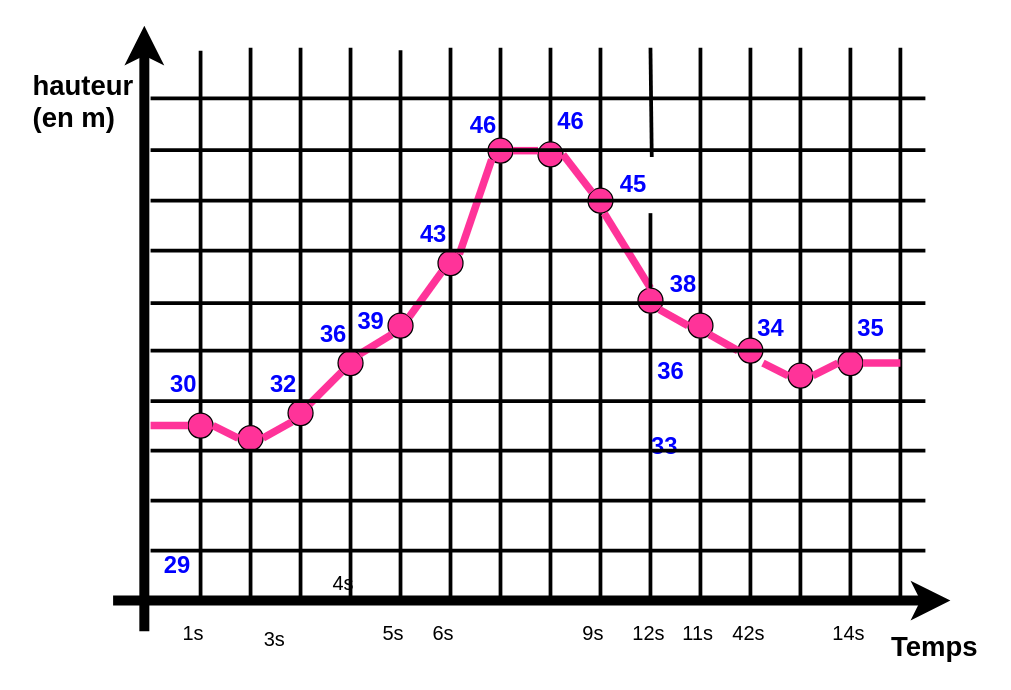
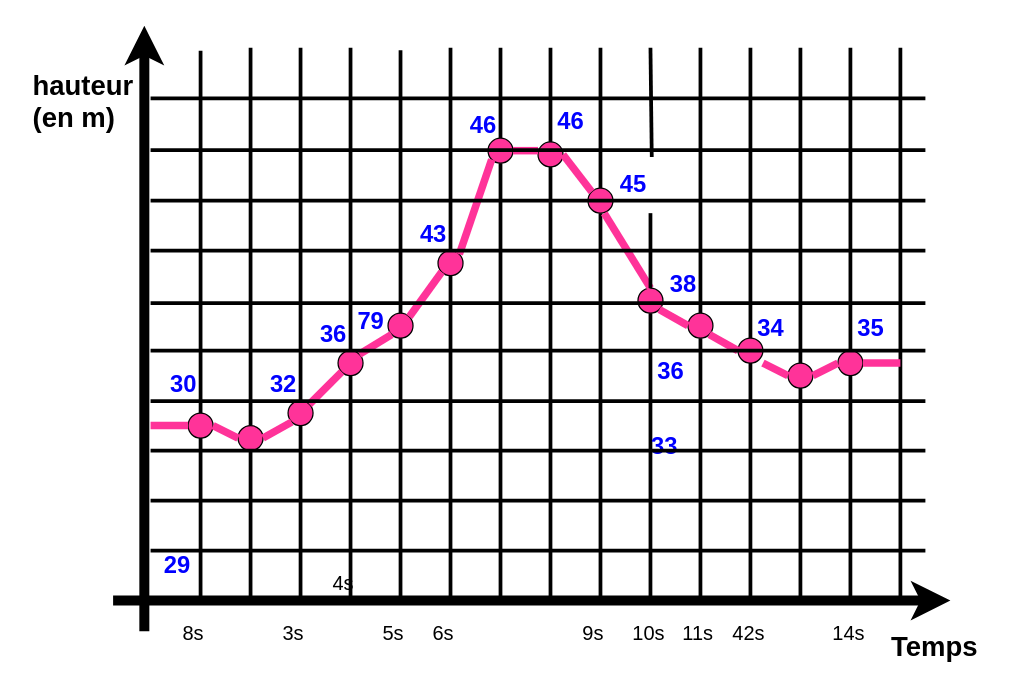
(371, 321) -> (371, 321)
(194, 633) -> (194, 633)
(649, 633) -> (649, 633)
(282, 638) -> (301, 632)
